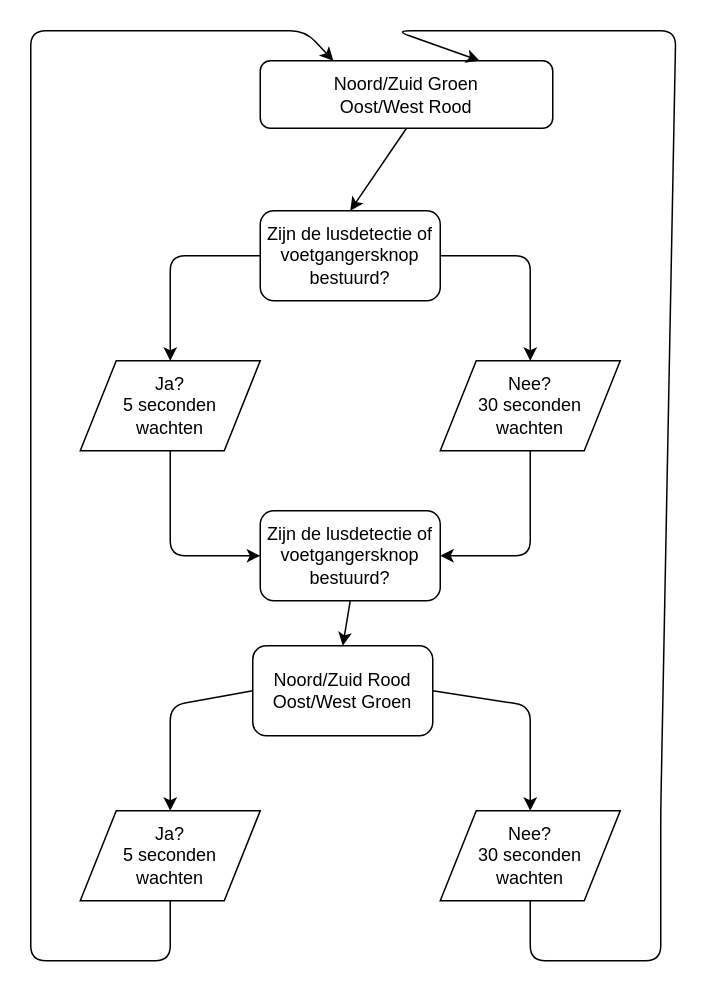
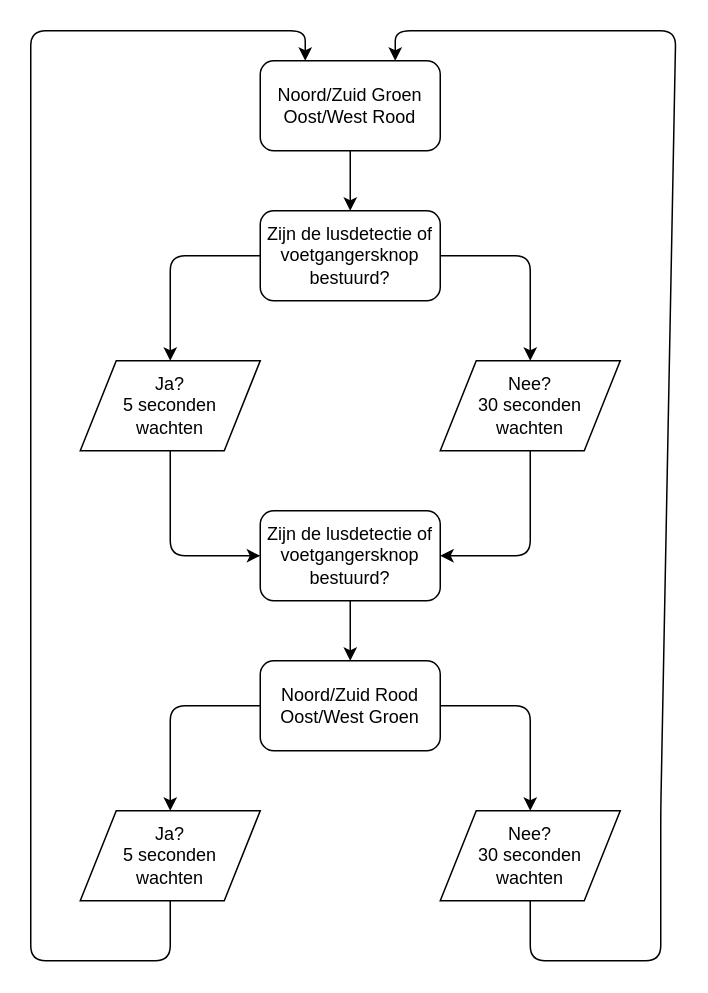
(407, 95) -> (350, 106)
(343, 691) -> (350, 706)
